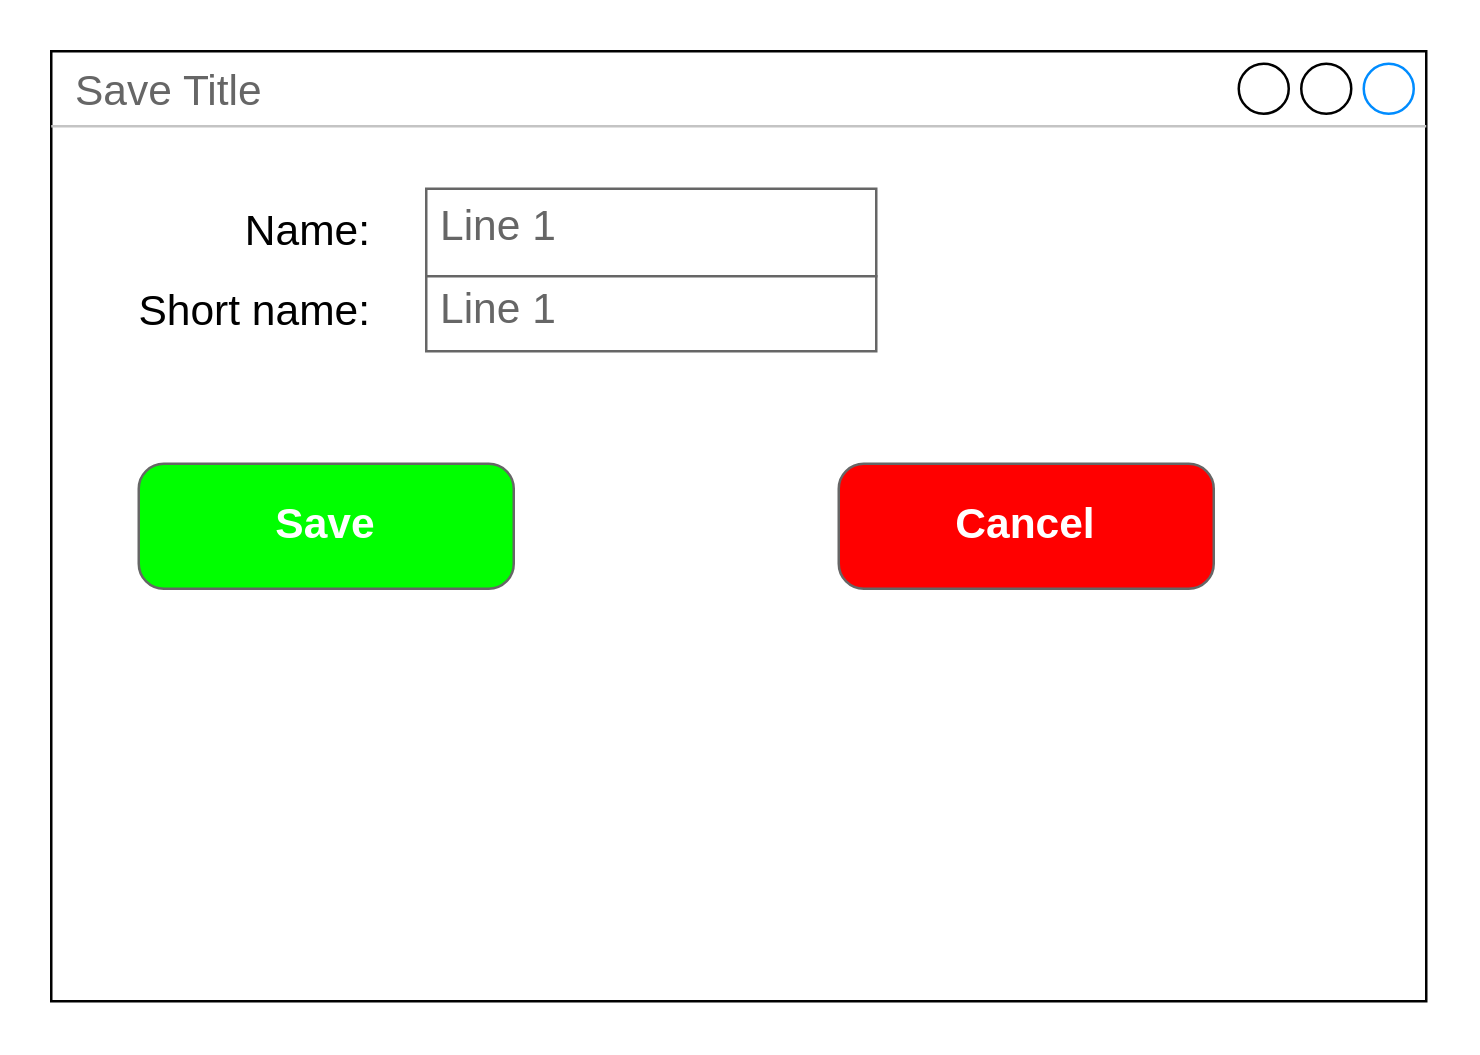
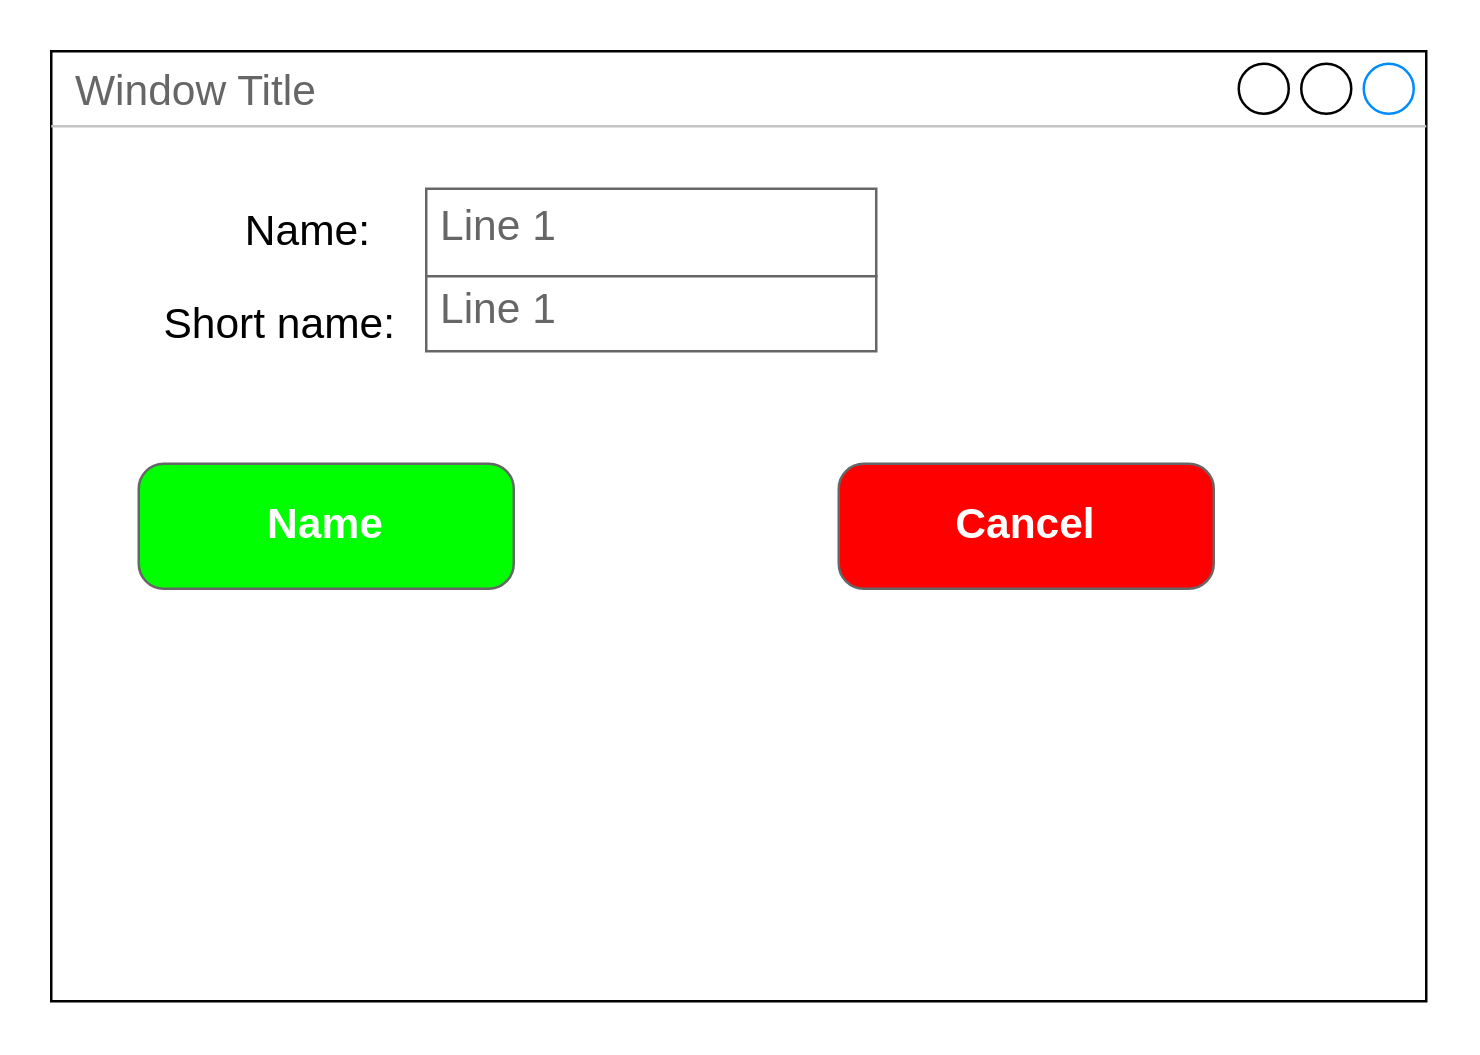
(179, 94) -> (197, 94)
(214, 314) -> (239, 326)
(326, 526) -> (326, 526)
